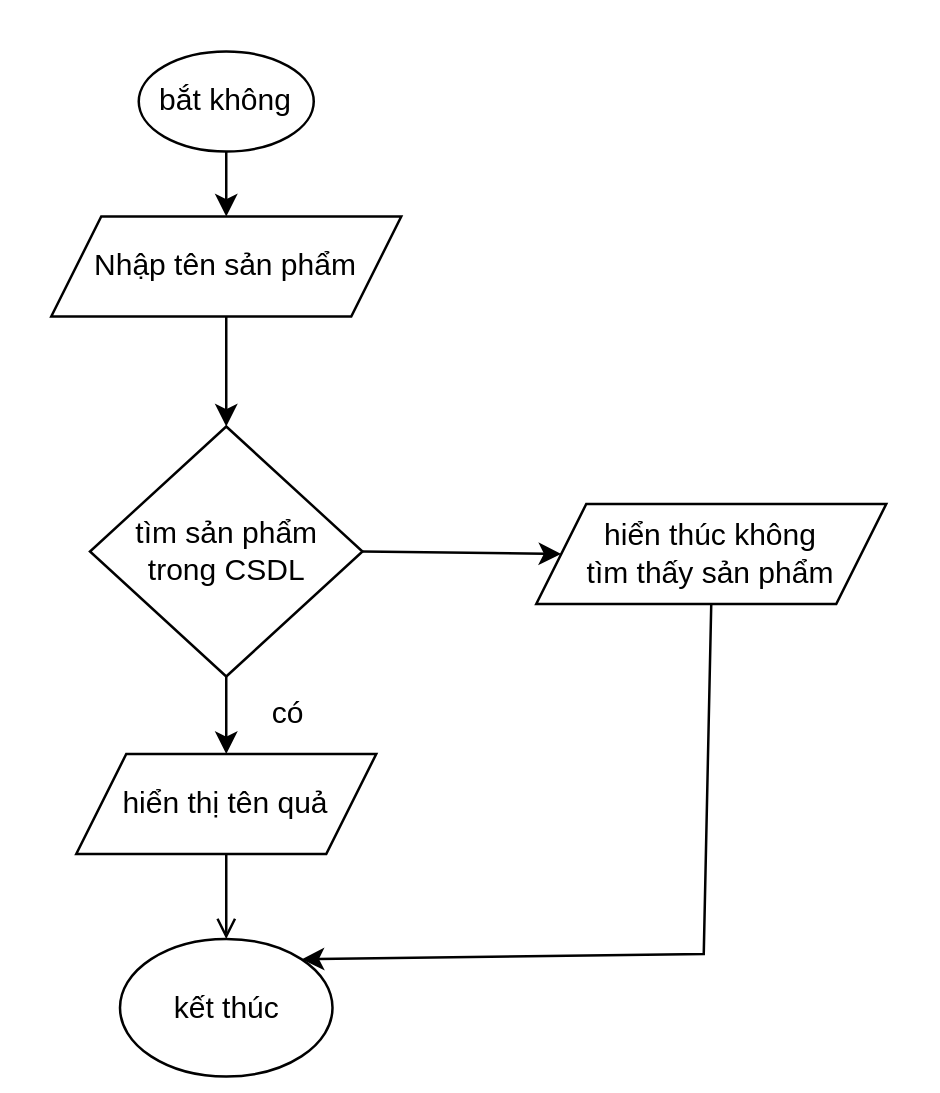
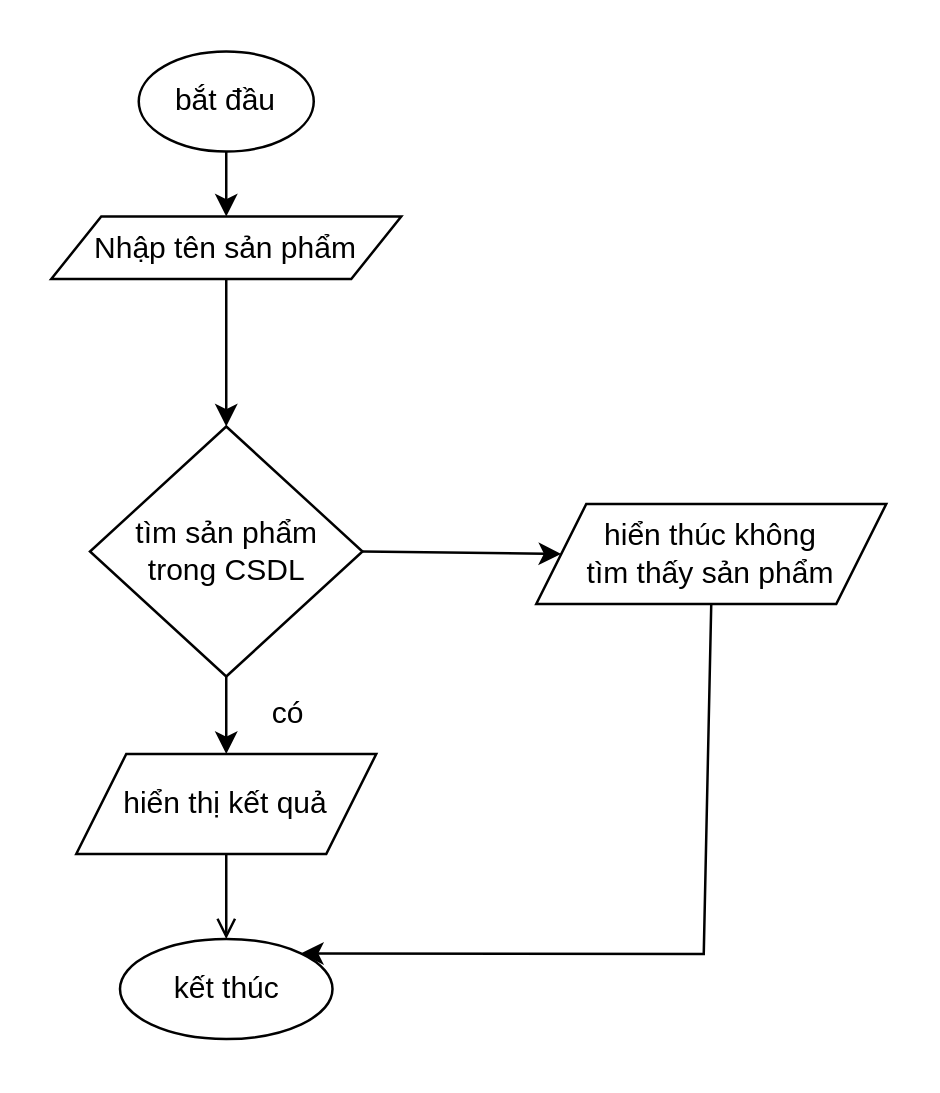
(226, 101) -> (226, 101)
(226, 266) -> (226, 248)
(226, 804) -> (226, 804)
(226, 1008) -> (226, 989)
